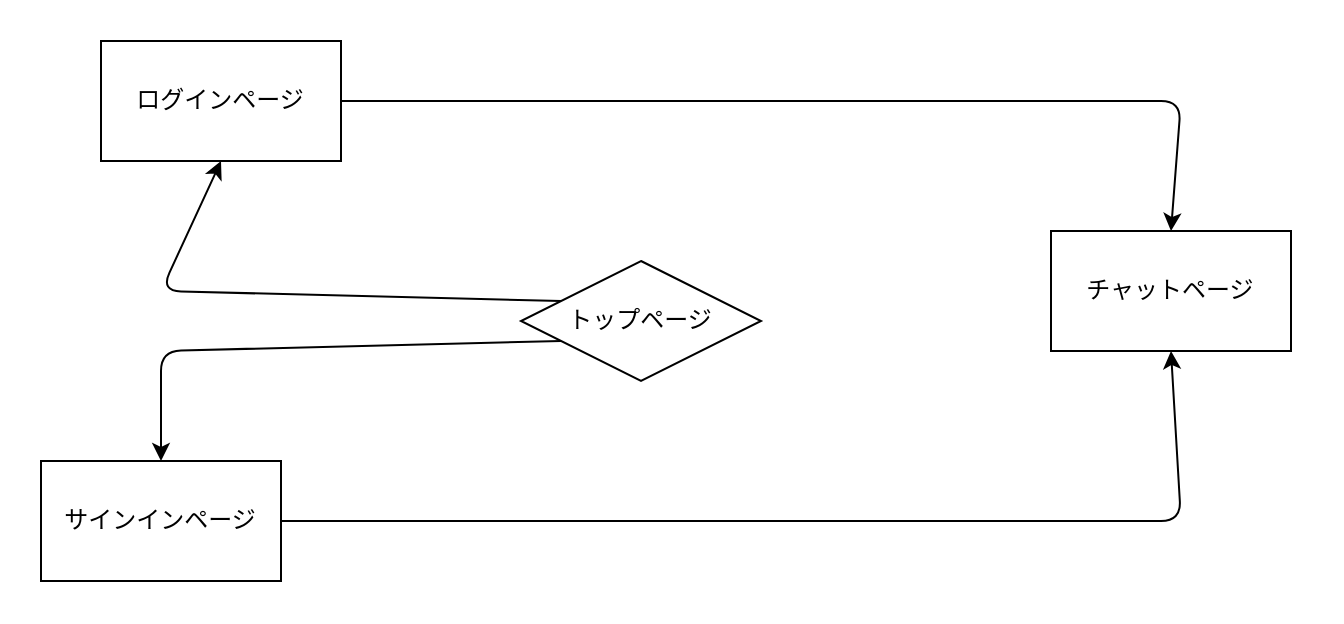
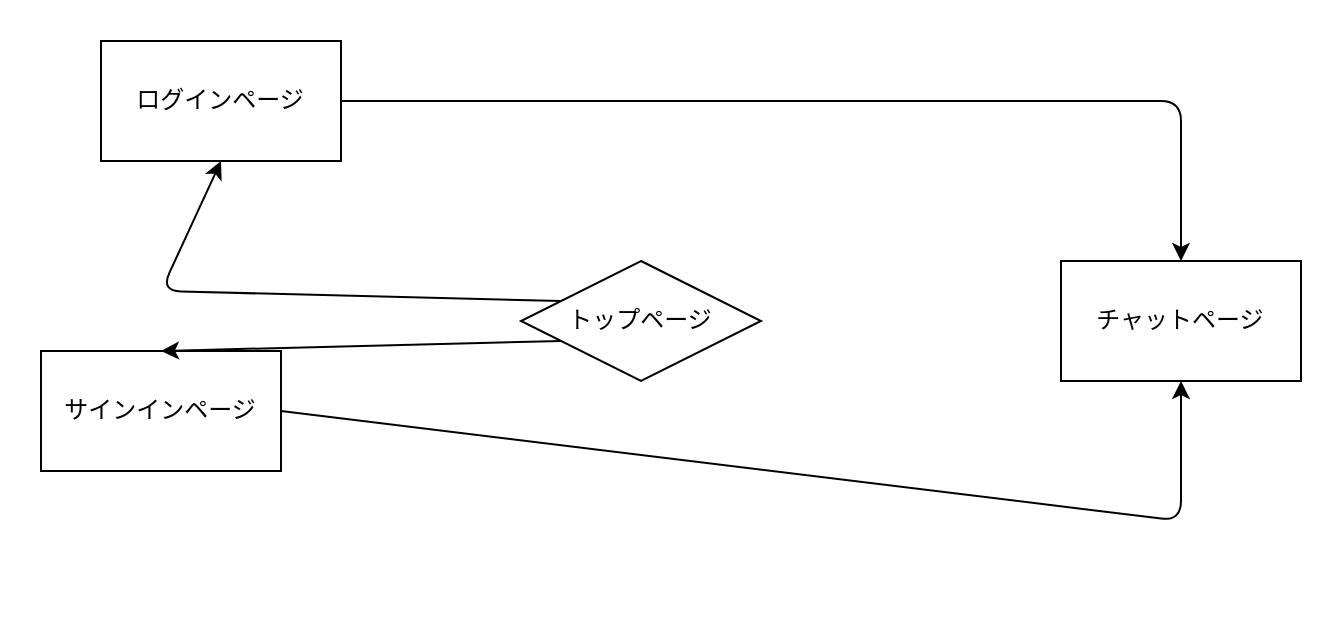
(1171, 291) -> (1181, 321)
(161, 521) -> (161, 411)
